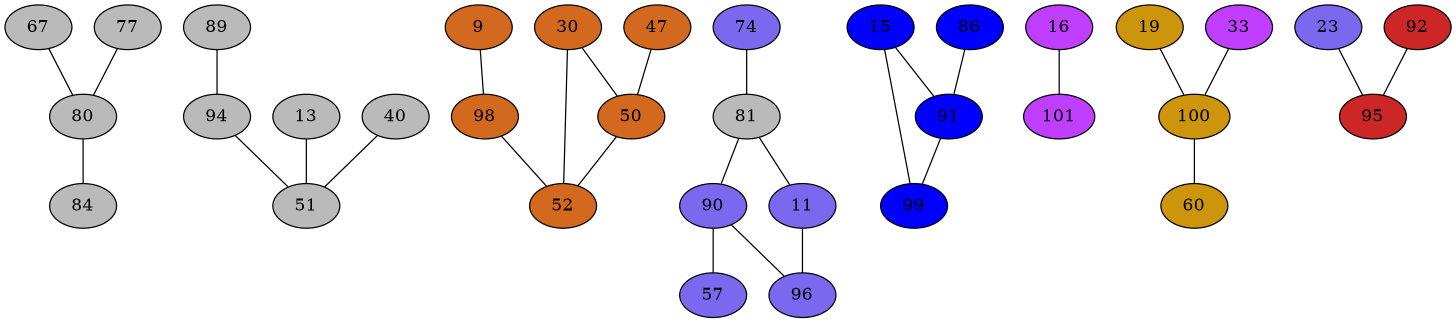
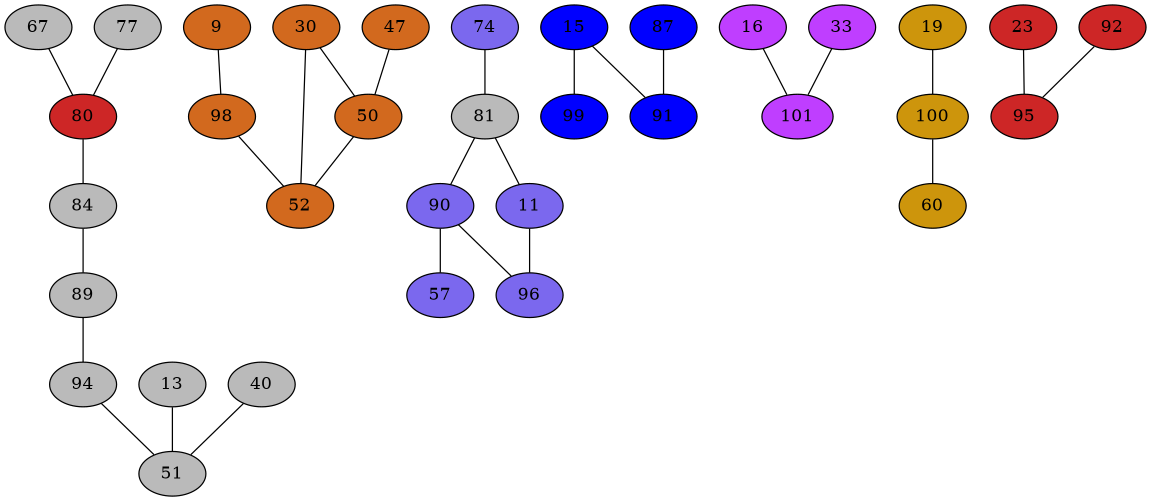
(970, 27) -> (664, 27)
(1328, 27) -> (1023, 27)
(1217, 72) -> (820, 72)
(83, 117) -> (83, 117)
(931, 161) -> none
none -> (83, 251)
